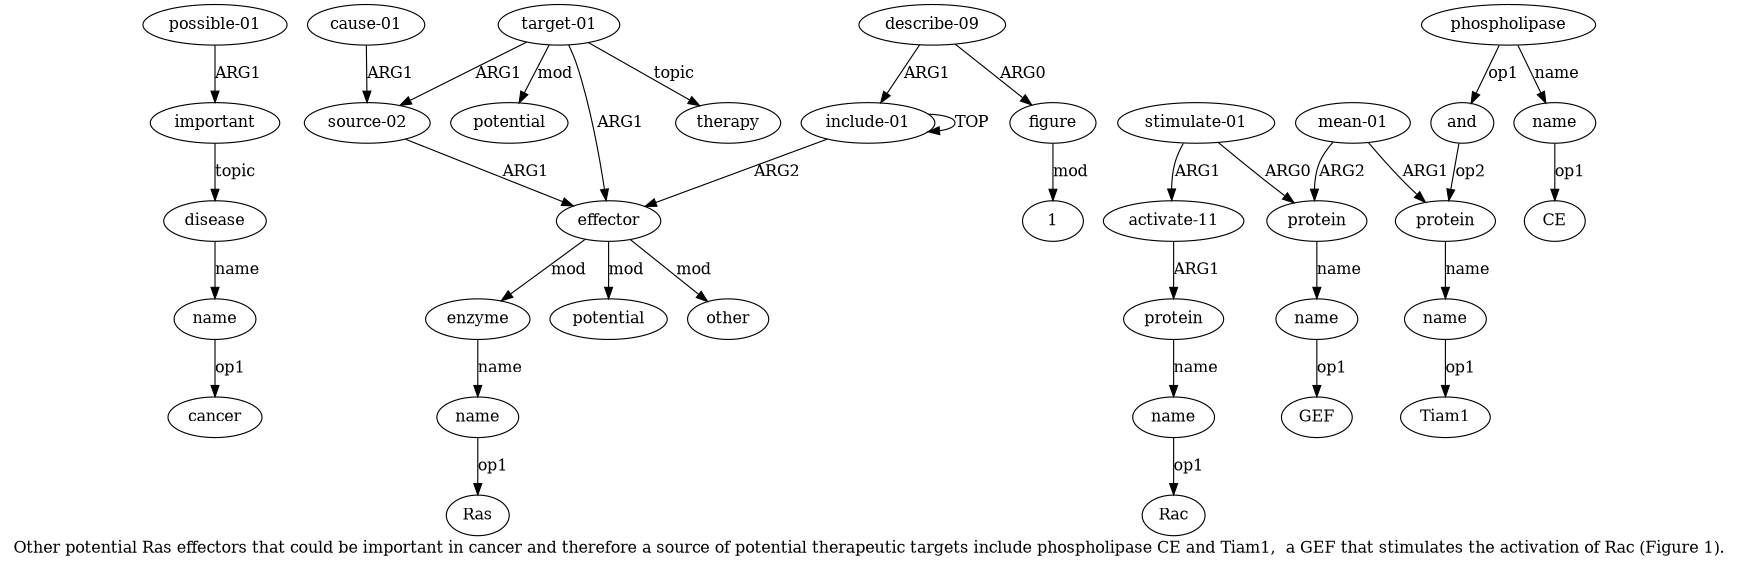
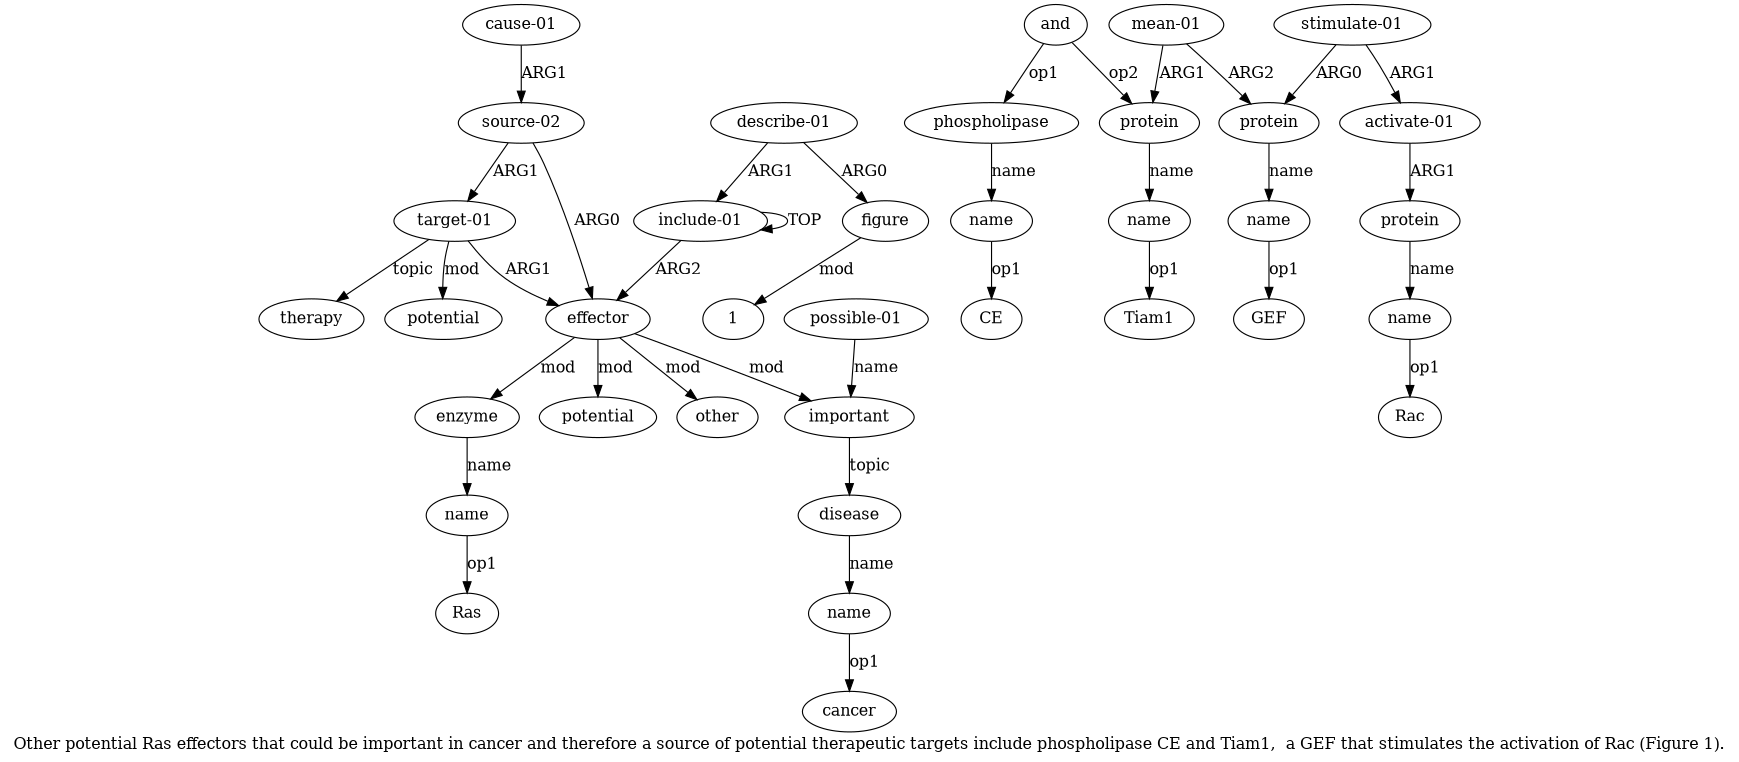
(932, 25) -> (784, 123)
(1488, 69) -> (1027, 68)
(468, 71) -> (491, 167)
(238, 74) -> (877, 368)
(526, 172) -> (597, 221)
(1174, 221) -> (1410, 123)
none -> (718, 365)
